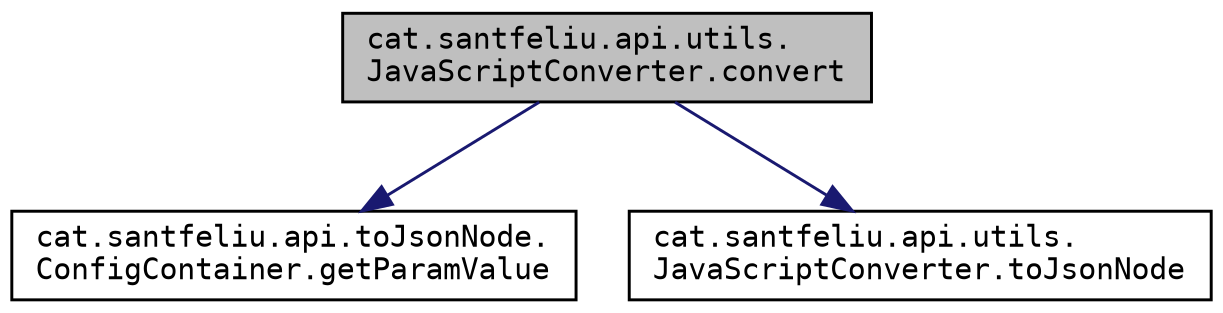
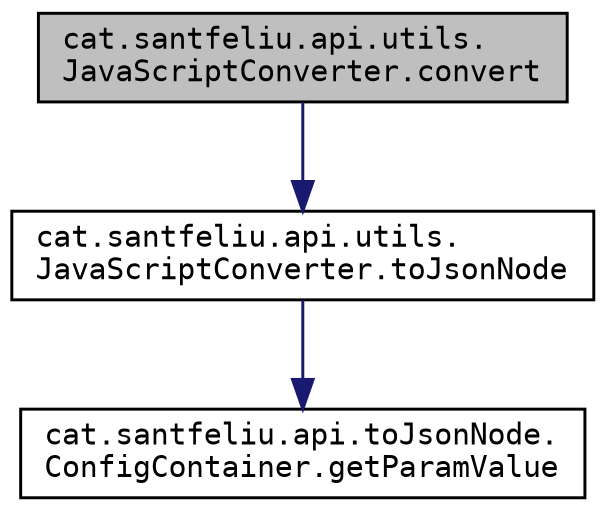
(463, 149) -> (303, 339)
